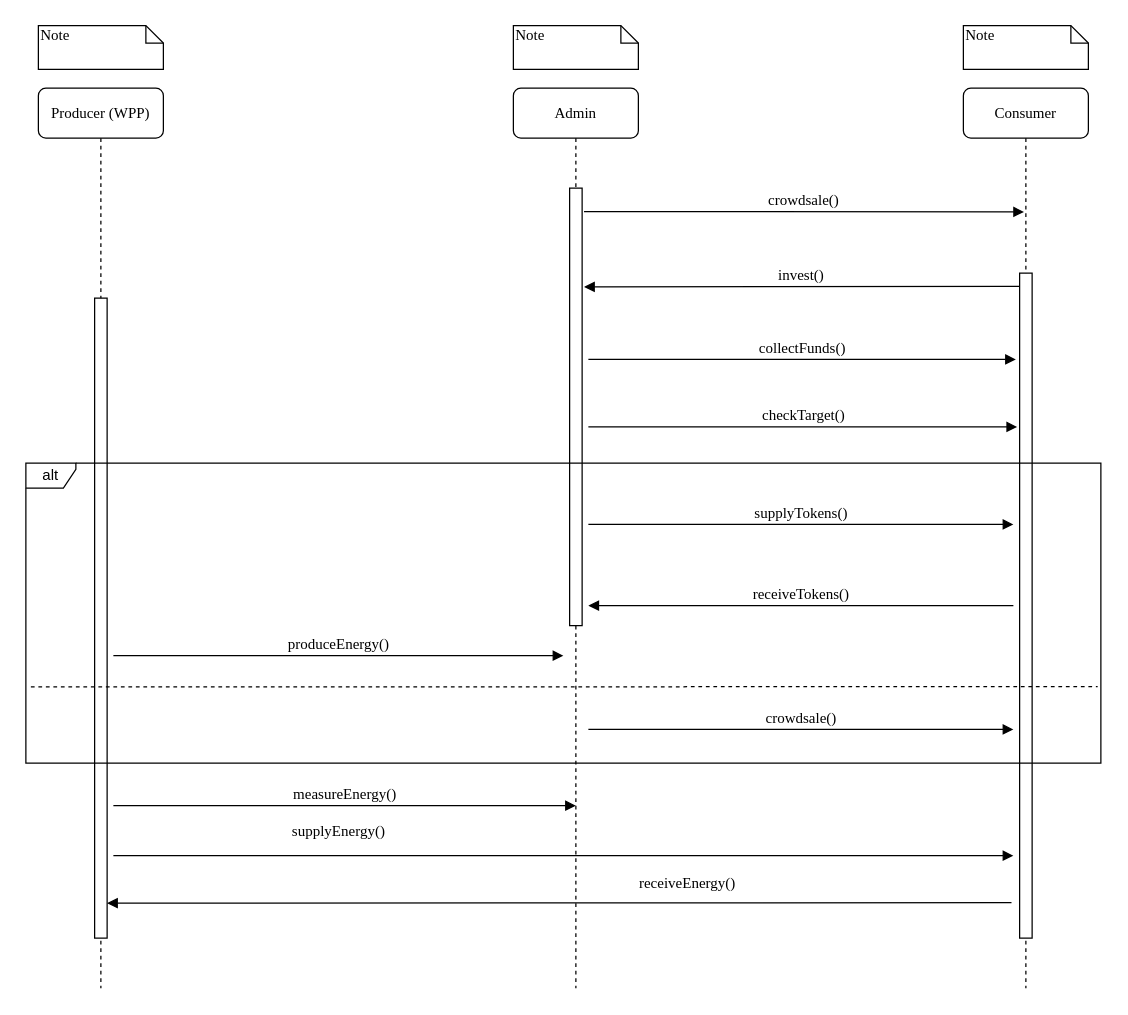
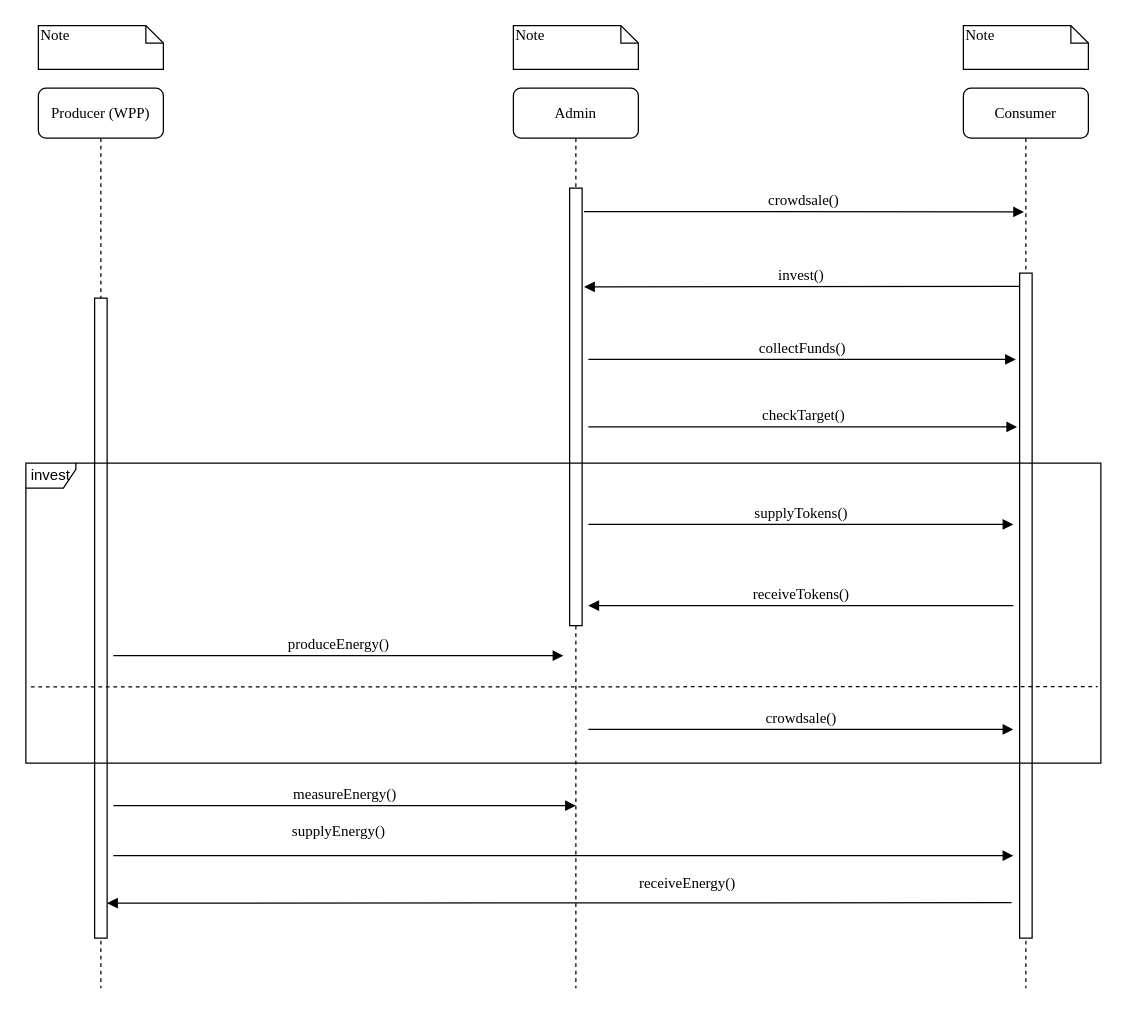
(51, 476) -> (51, 476)
